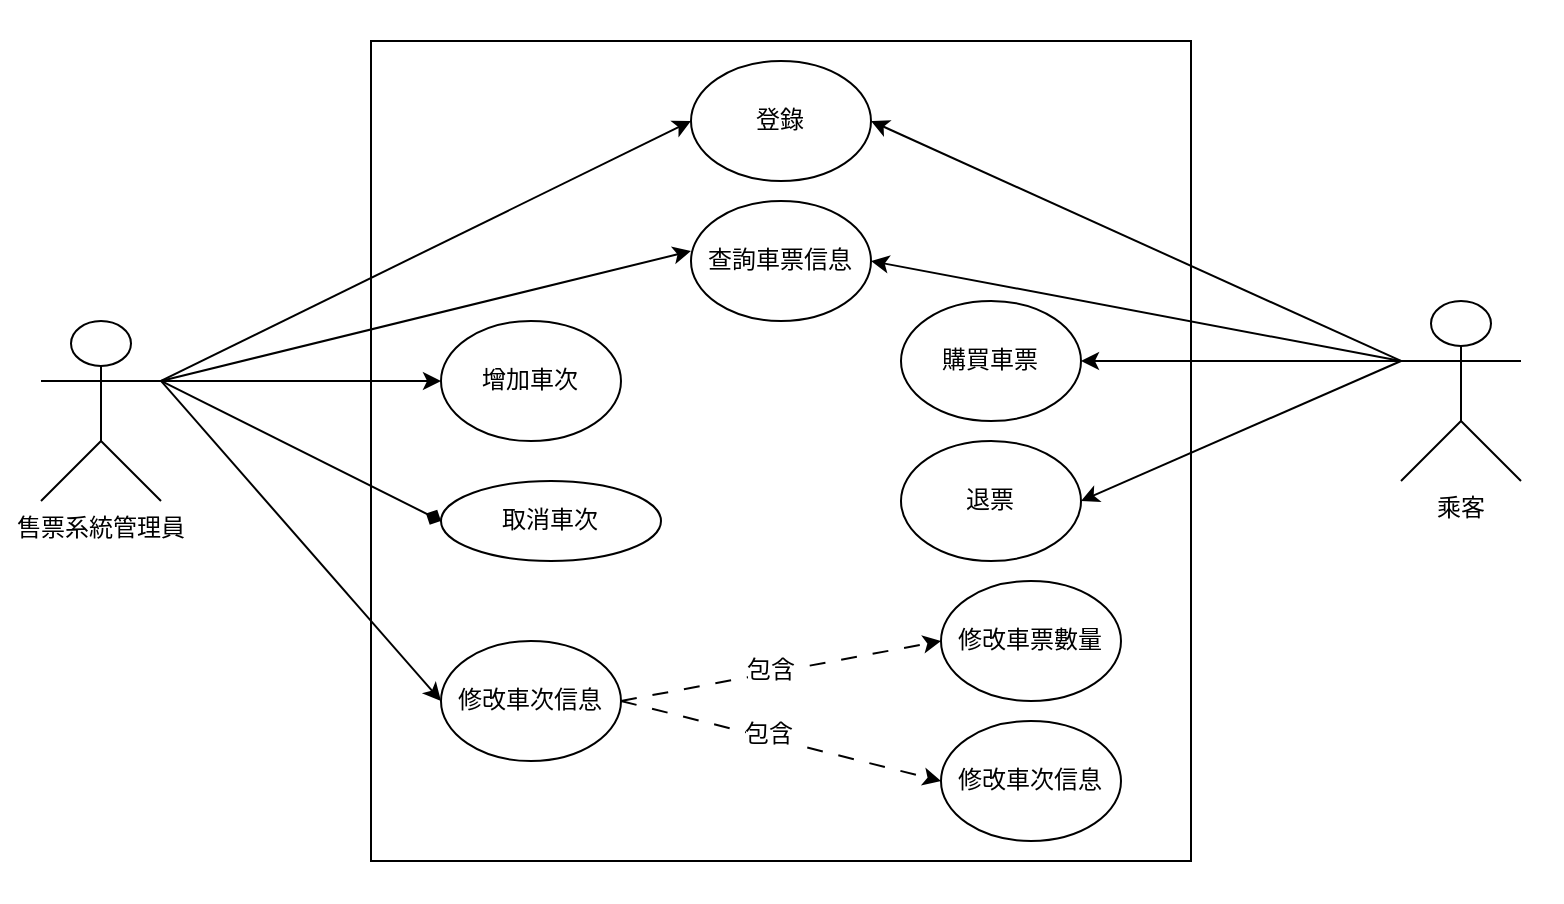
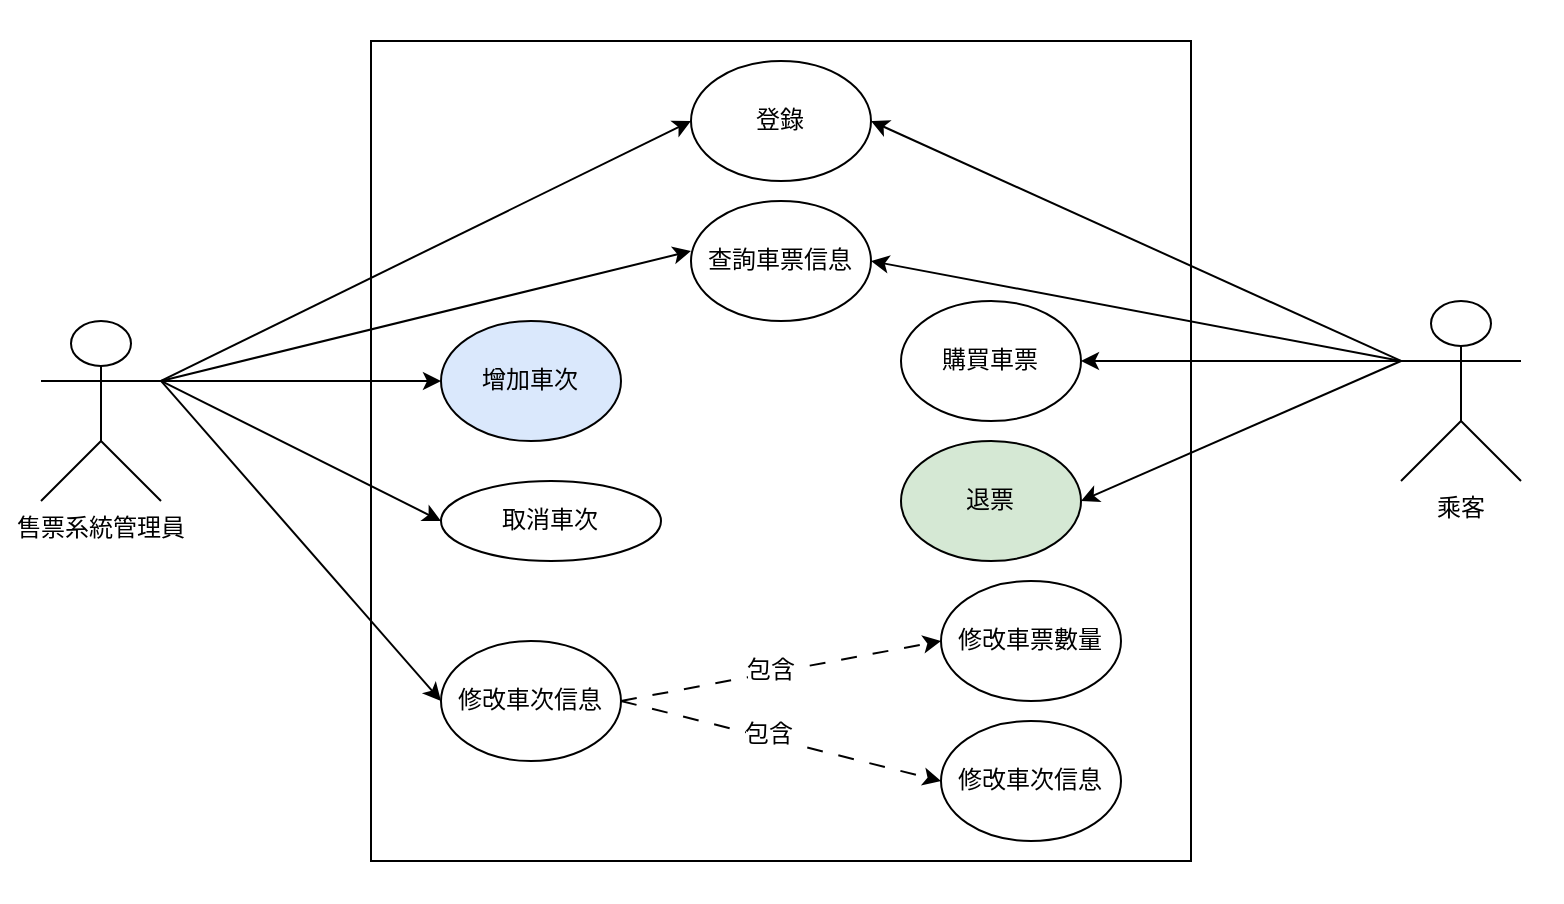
(531, 381) -> (531, 381)
(991, 501) -> (991, 501)
(425, 513) -> (427, 514)
